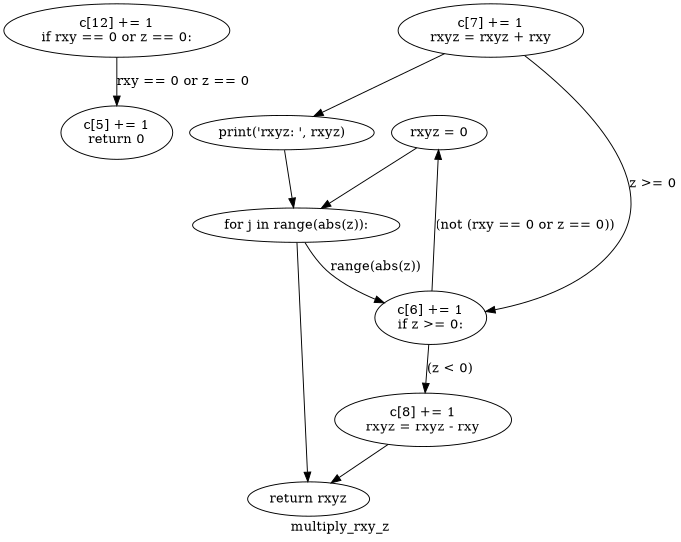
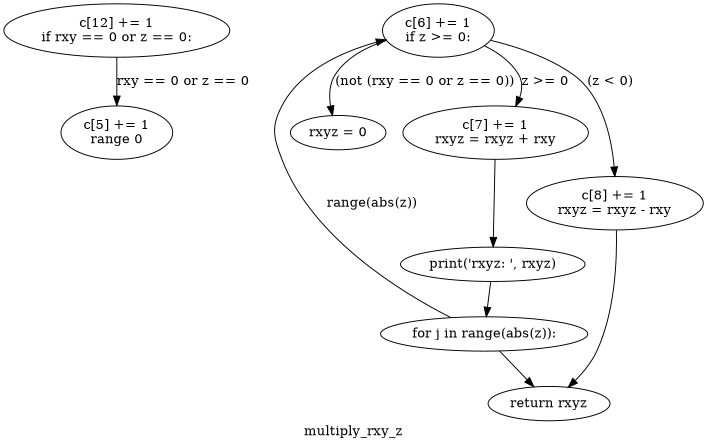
(117, 133) -> (117, 133)
(373, 176) -> none
(630, 203) -> (512, 66)
